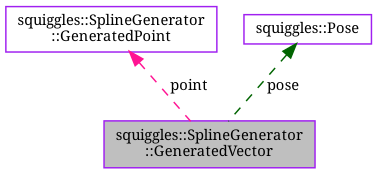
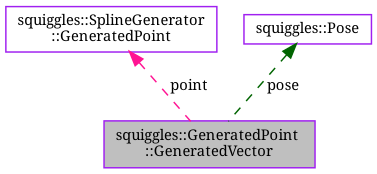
(210, 144) -> (210, 144)
